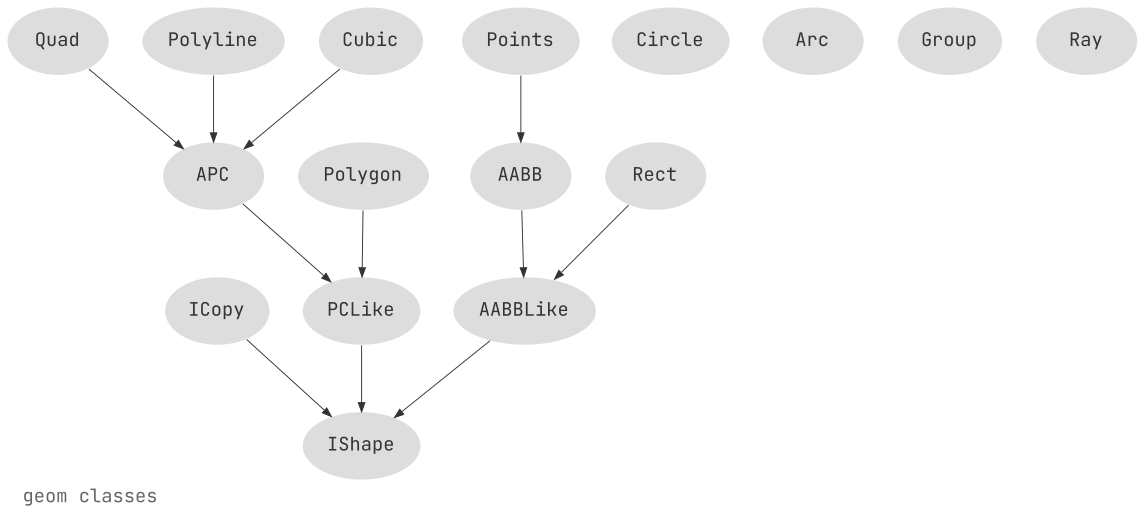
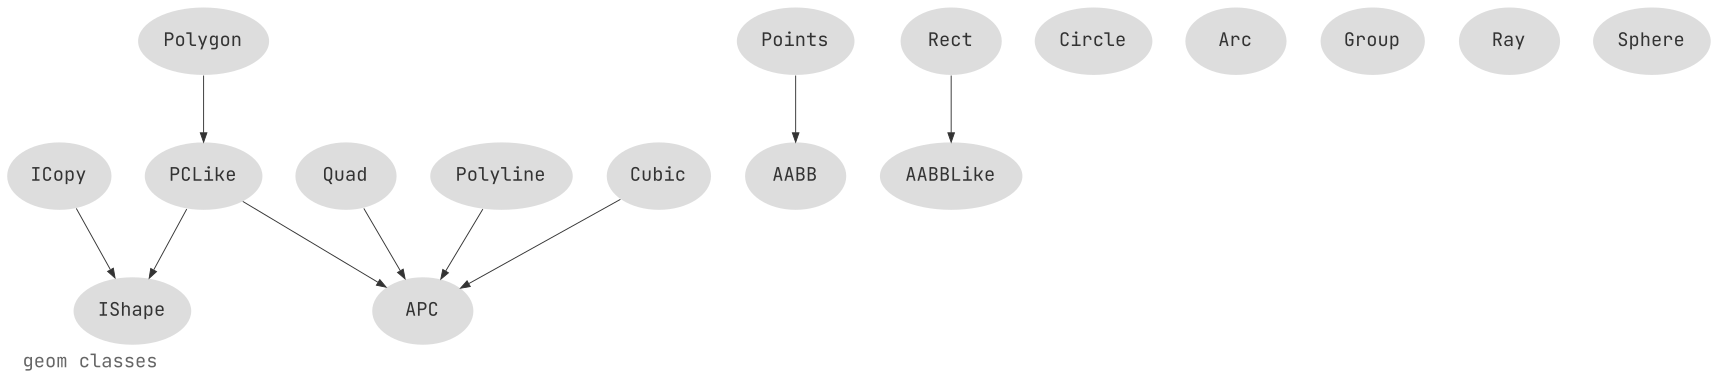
none -> (1652, 41)
(523, 239) -> none
(283, 240) -> (310, 242)
(446, 376) -> none
